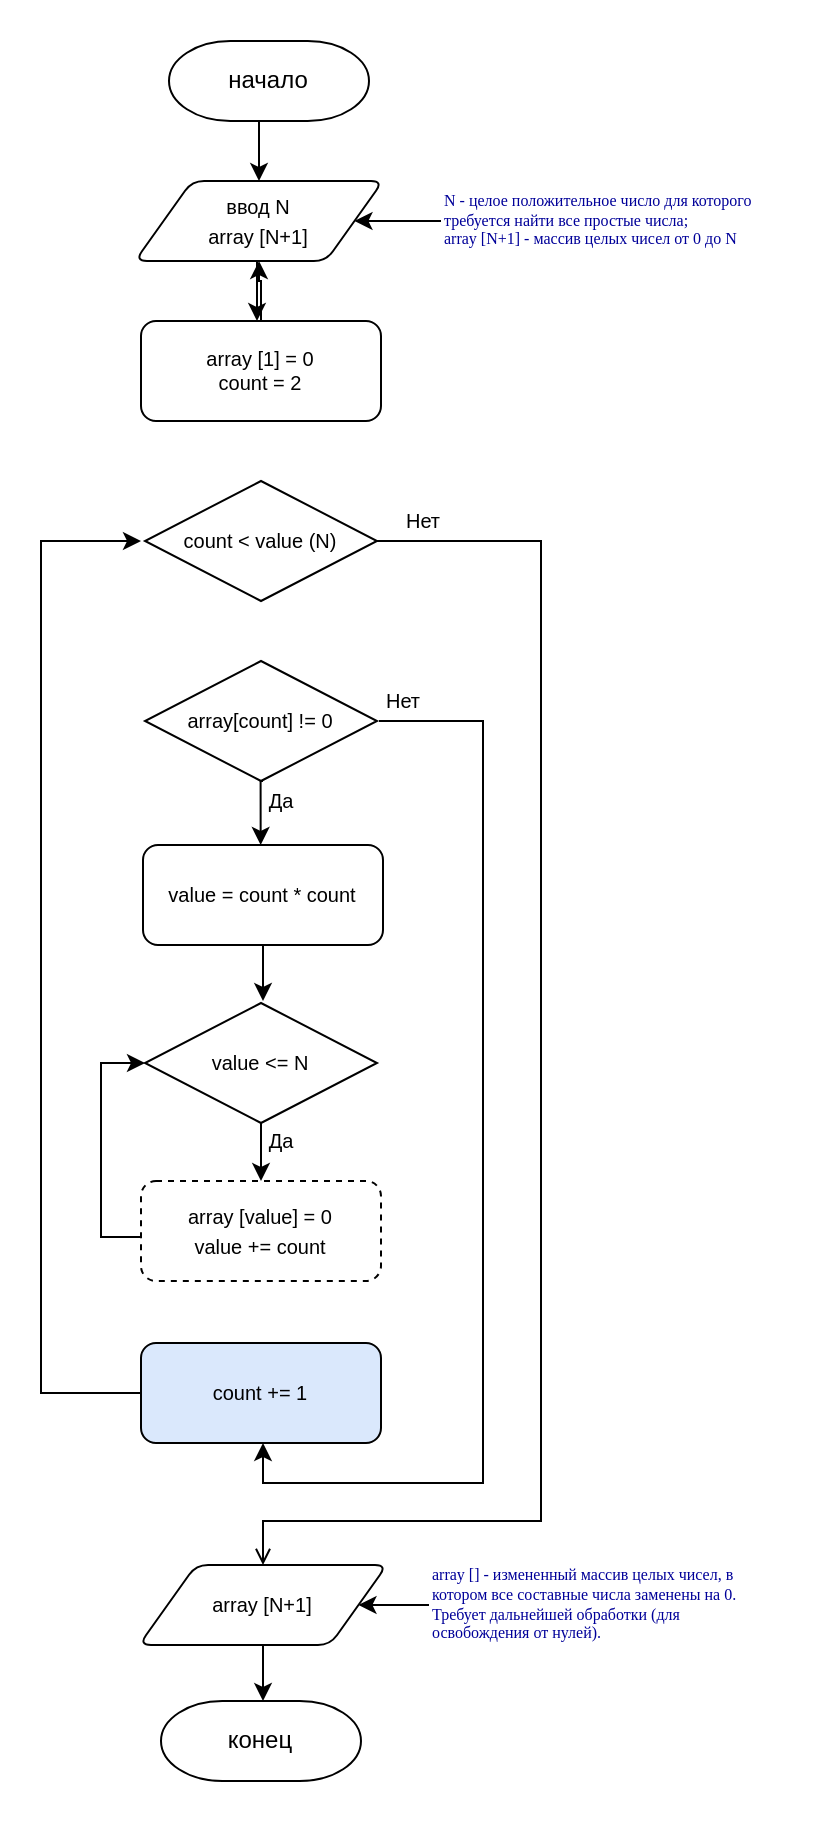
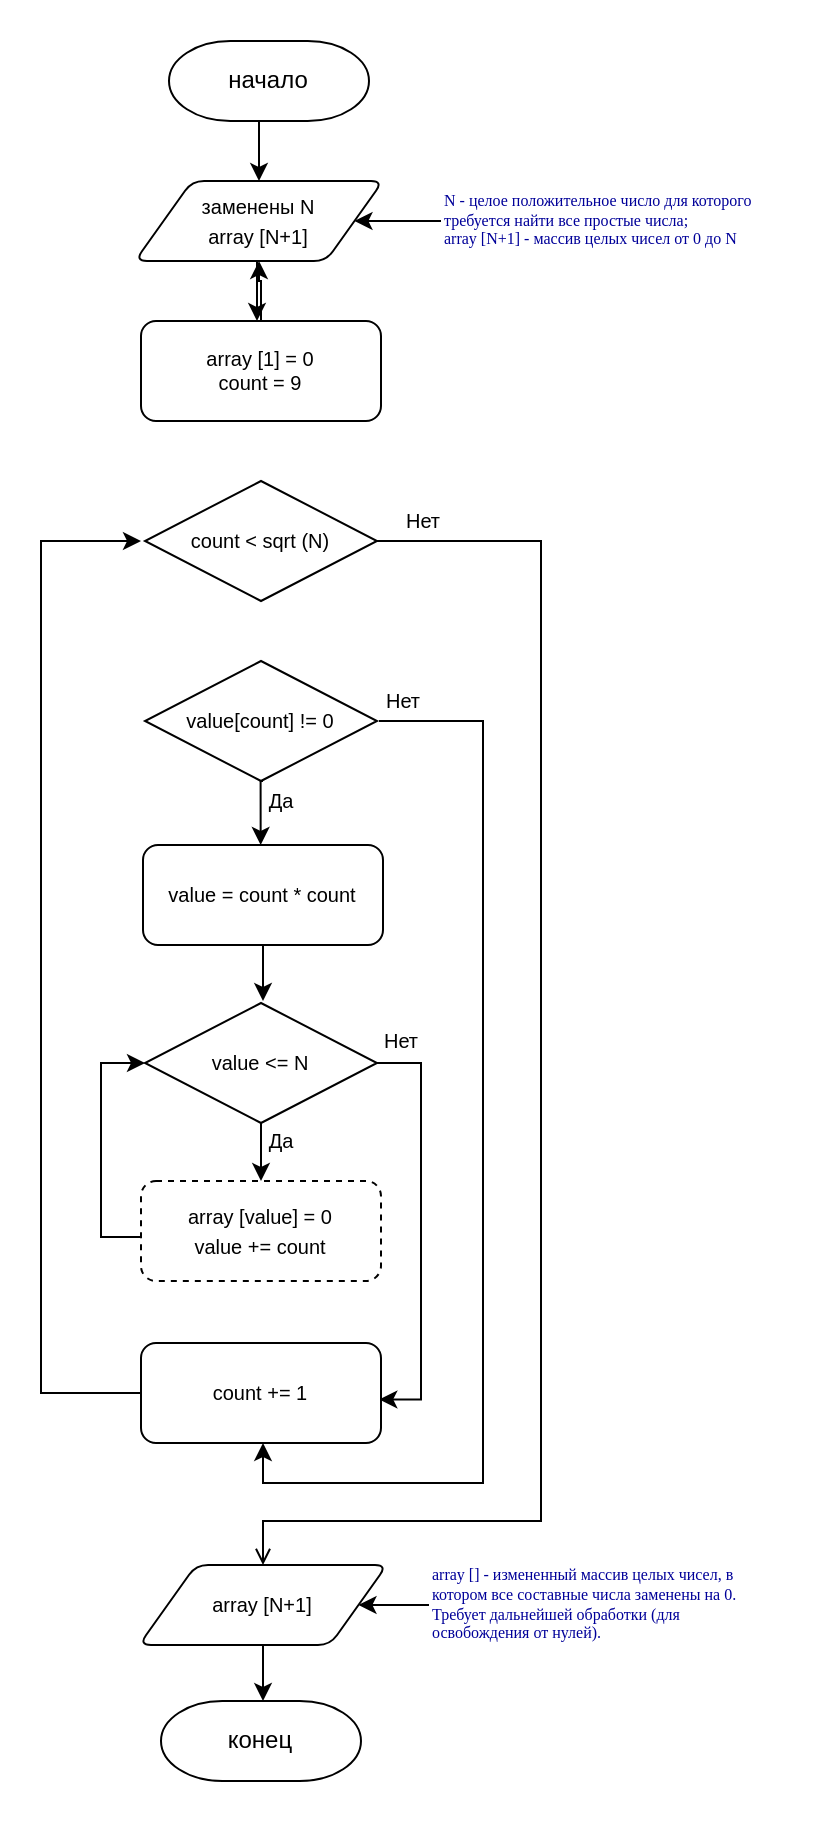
(259, 221) -> (259, 221)
(261, 371) -> (261, 371)
(261, 541) -> (261, 541)
(261, 721) -> (261, 721)
none -> (421, 1223)
(261, 1393) -> (261, 1393)
